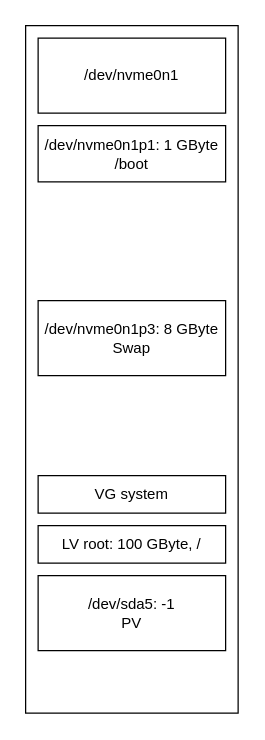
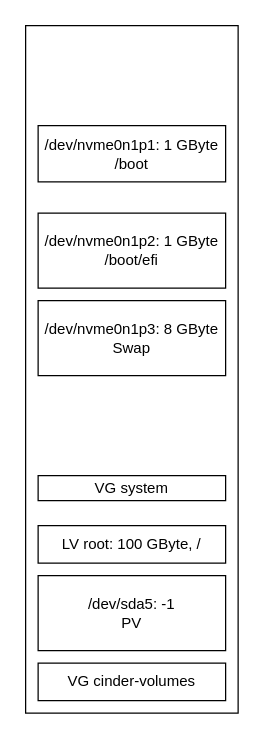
(132, 76) -> none
none -> (132, 251)
(132, 494) -> (132, 488)
none -> (132, 682)
